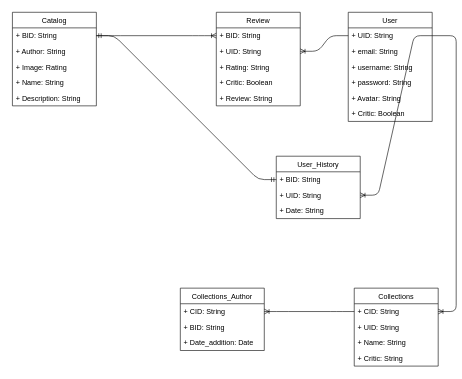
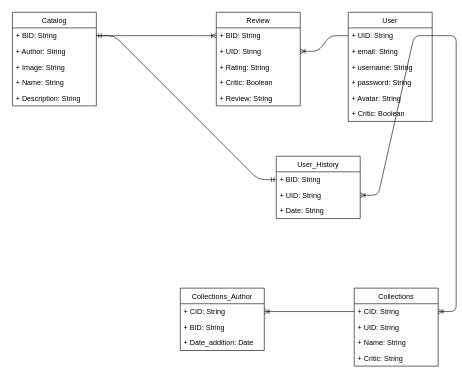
(42, 67) -> (42, 67)
